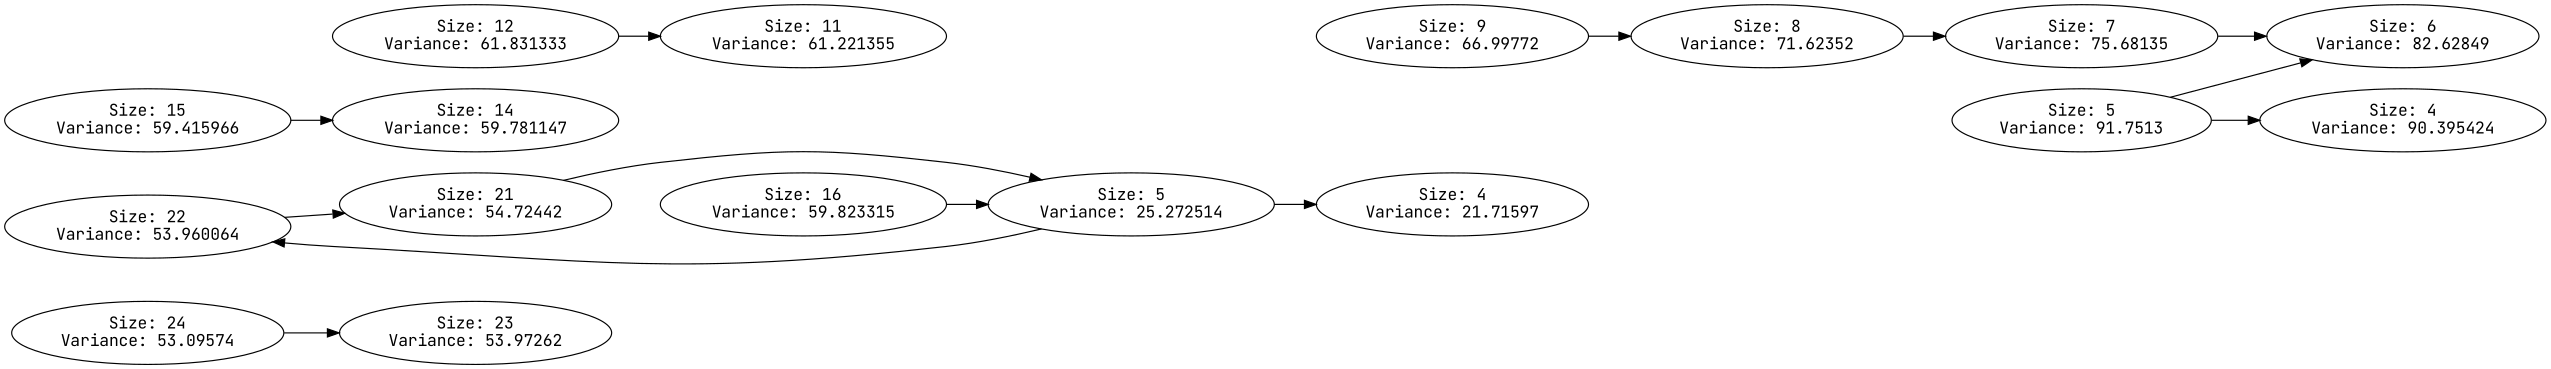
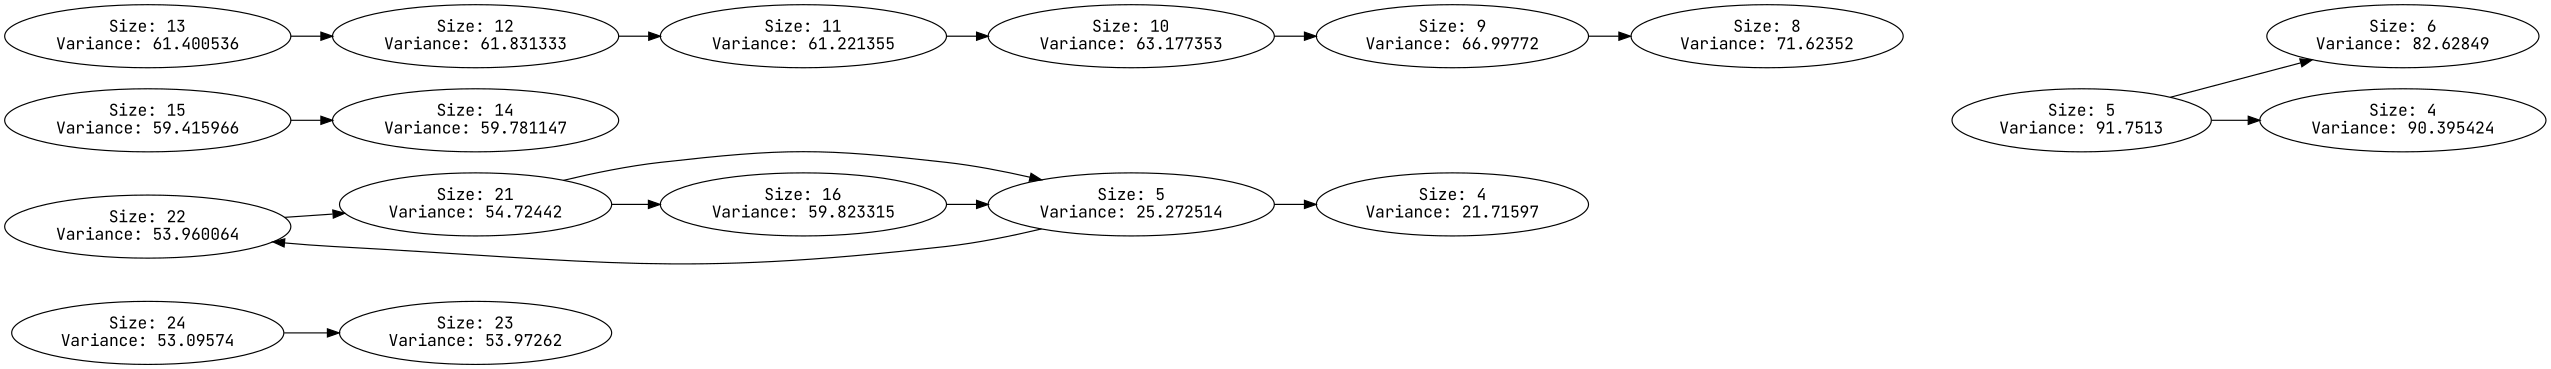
none -> (148, 36)
none -> (1131, 36)
(2082, 36) -> none
none -> (630, 204)
